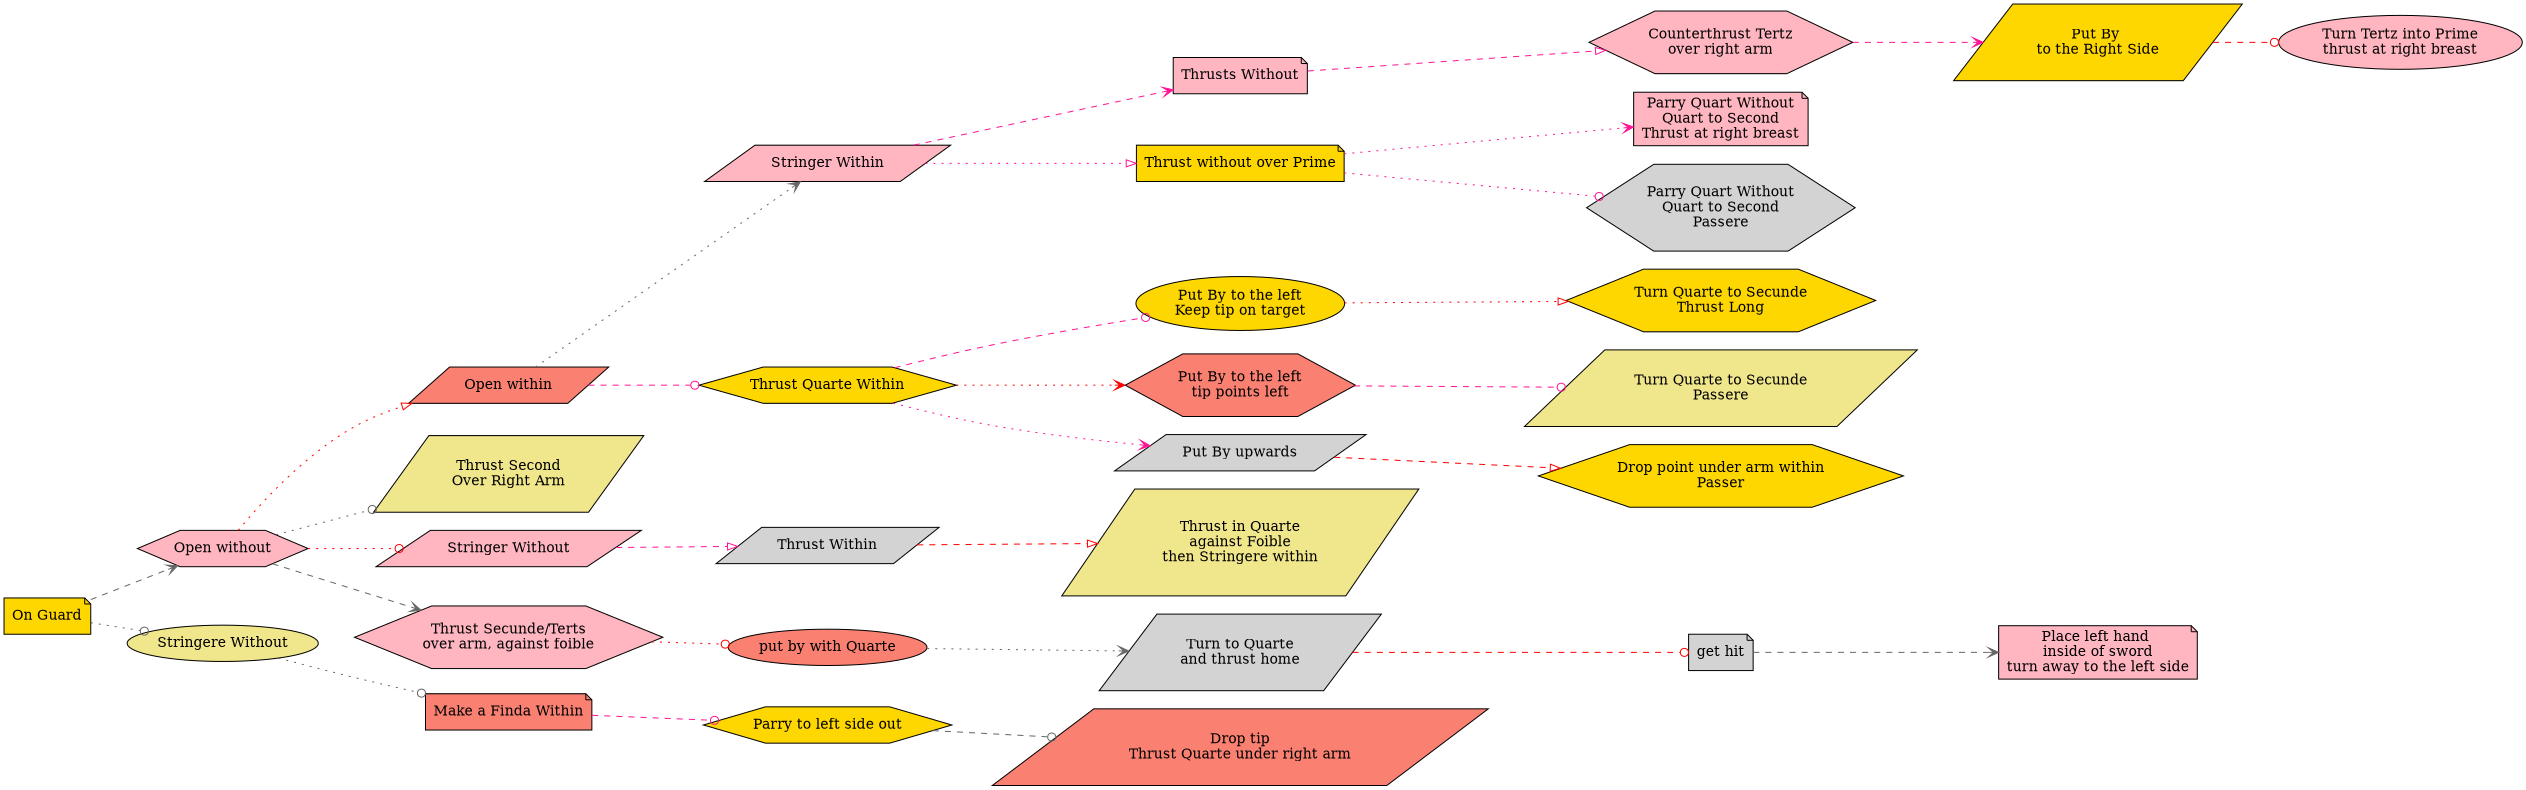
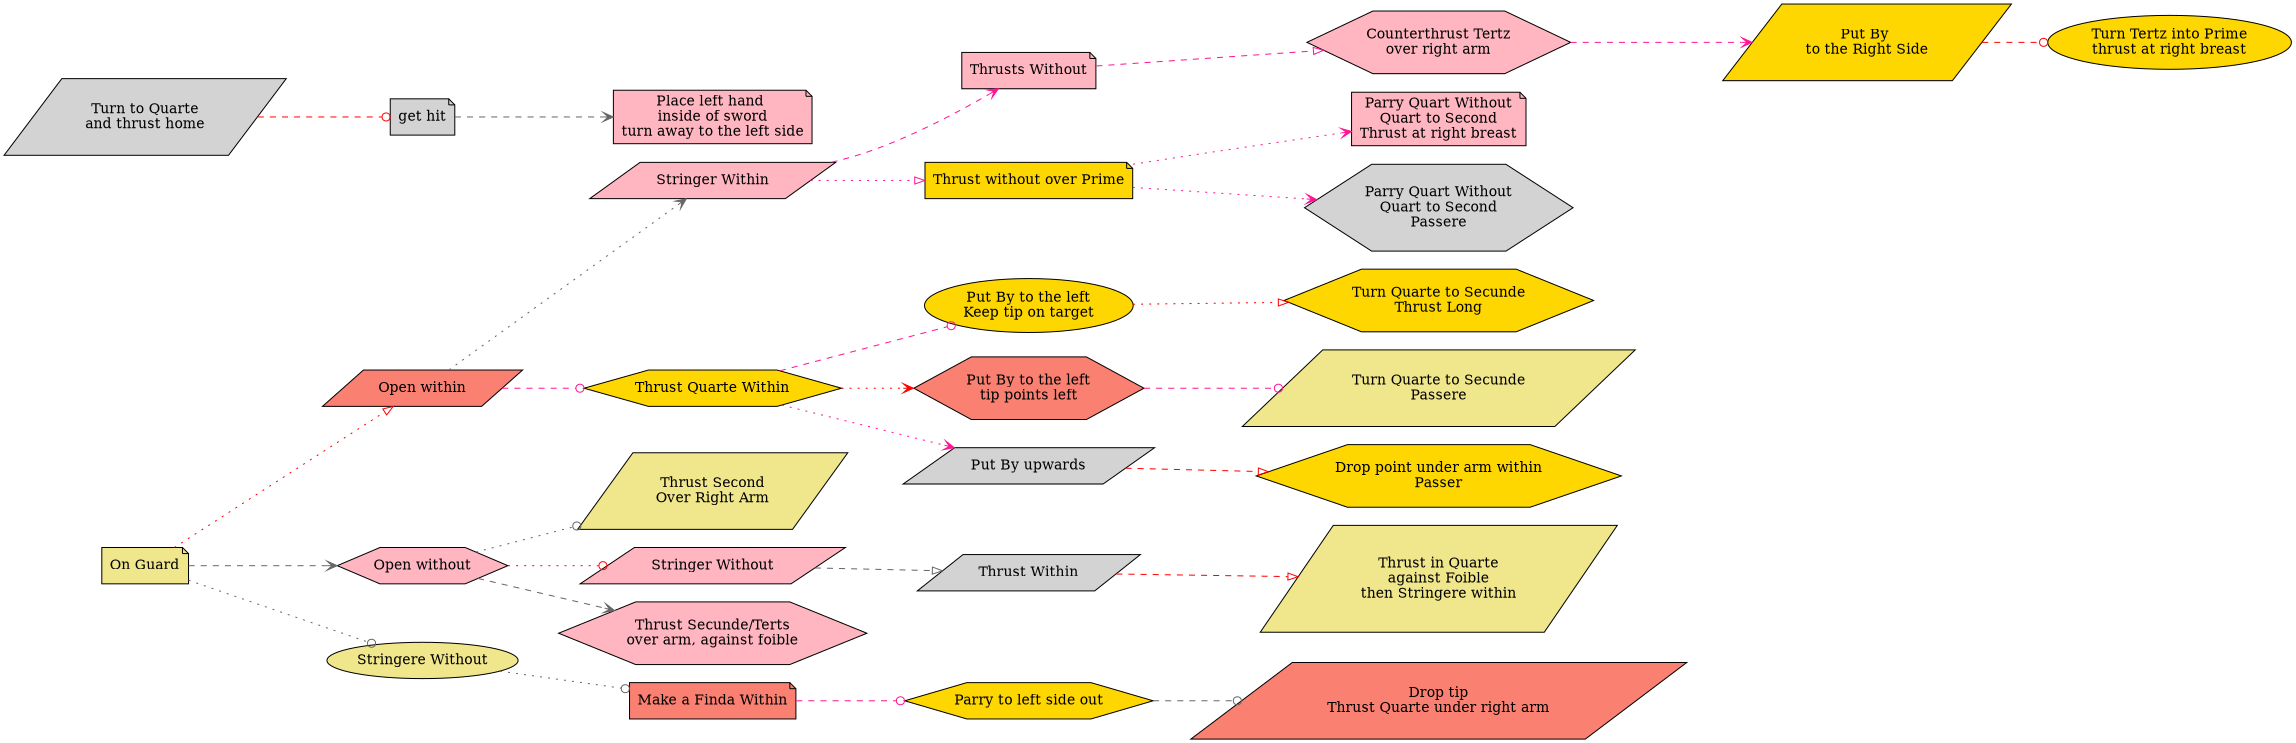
(2400, 42) -> (2170, 42)
(1469, 185) -> (1220, 193)
(312, 456) -> (280, 480)
(672, 547) -> (873, 569)
(47, 616) -> (145, 566)
(828, 647) -> none
